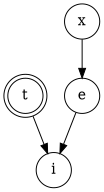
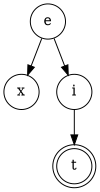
(82, 54) -> (36, 52)
(39, 130) -> (74, 122)
